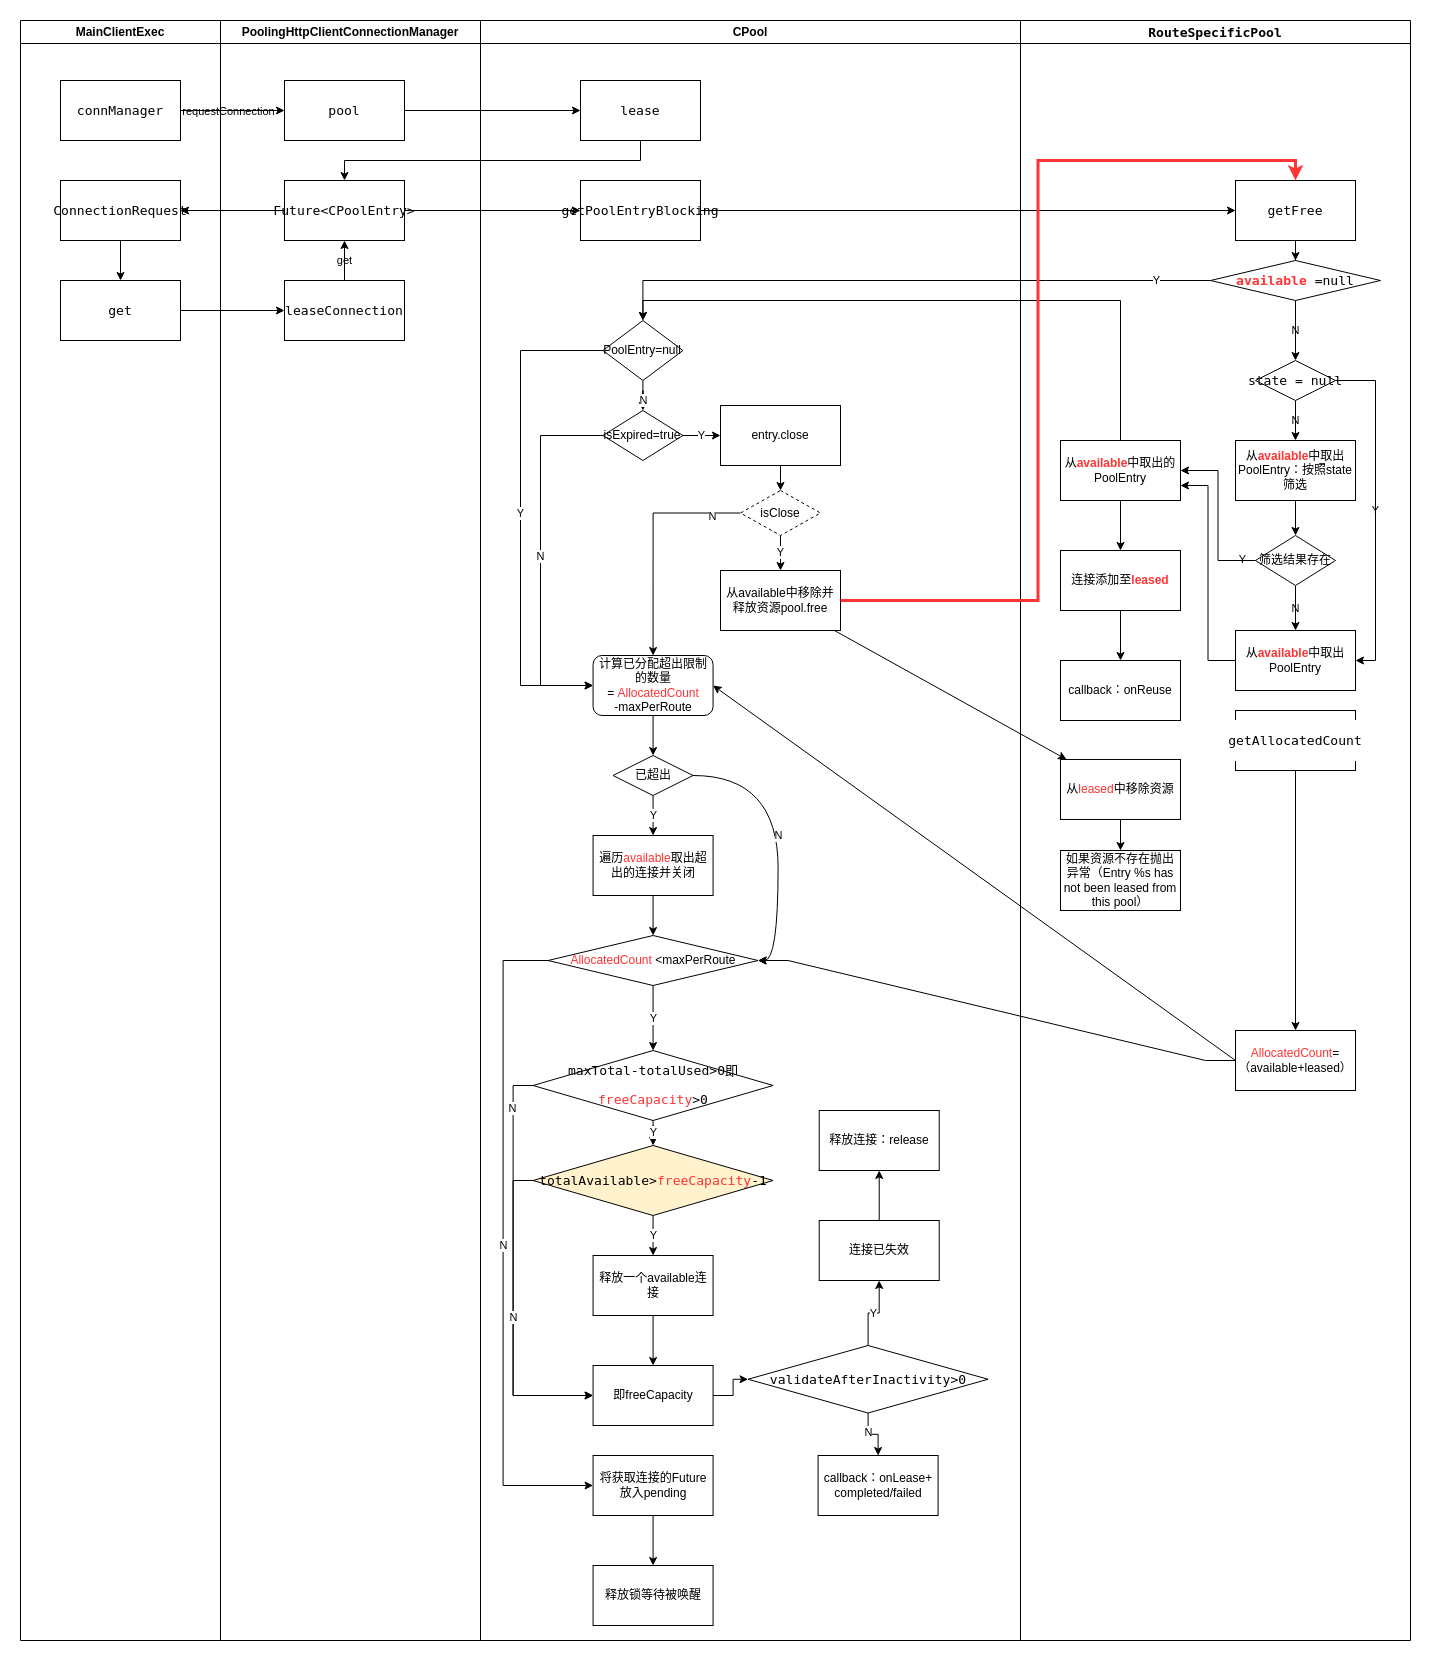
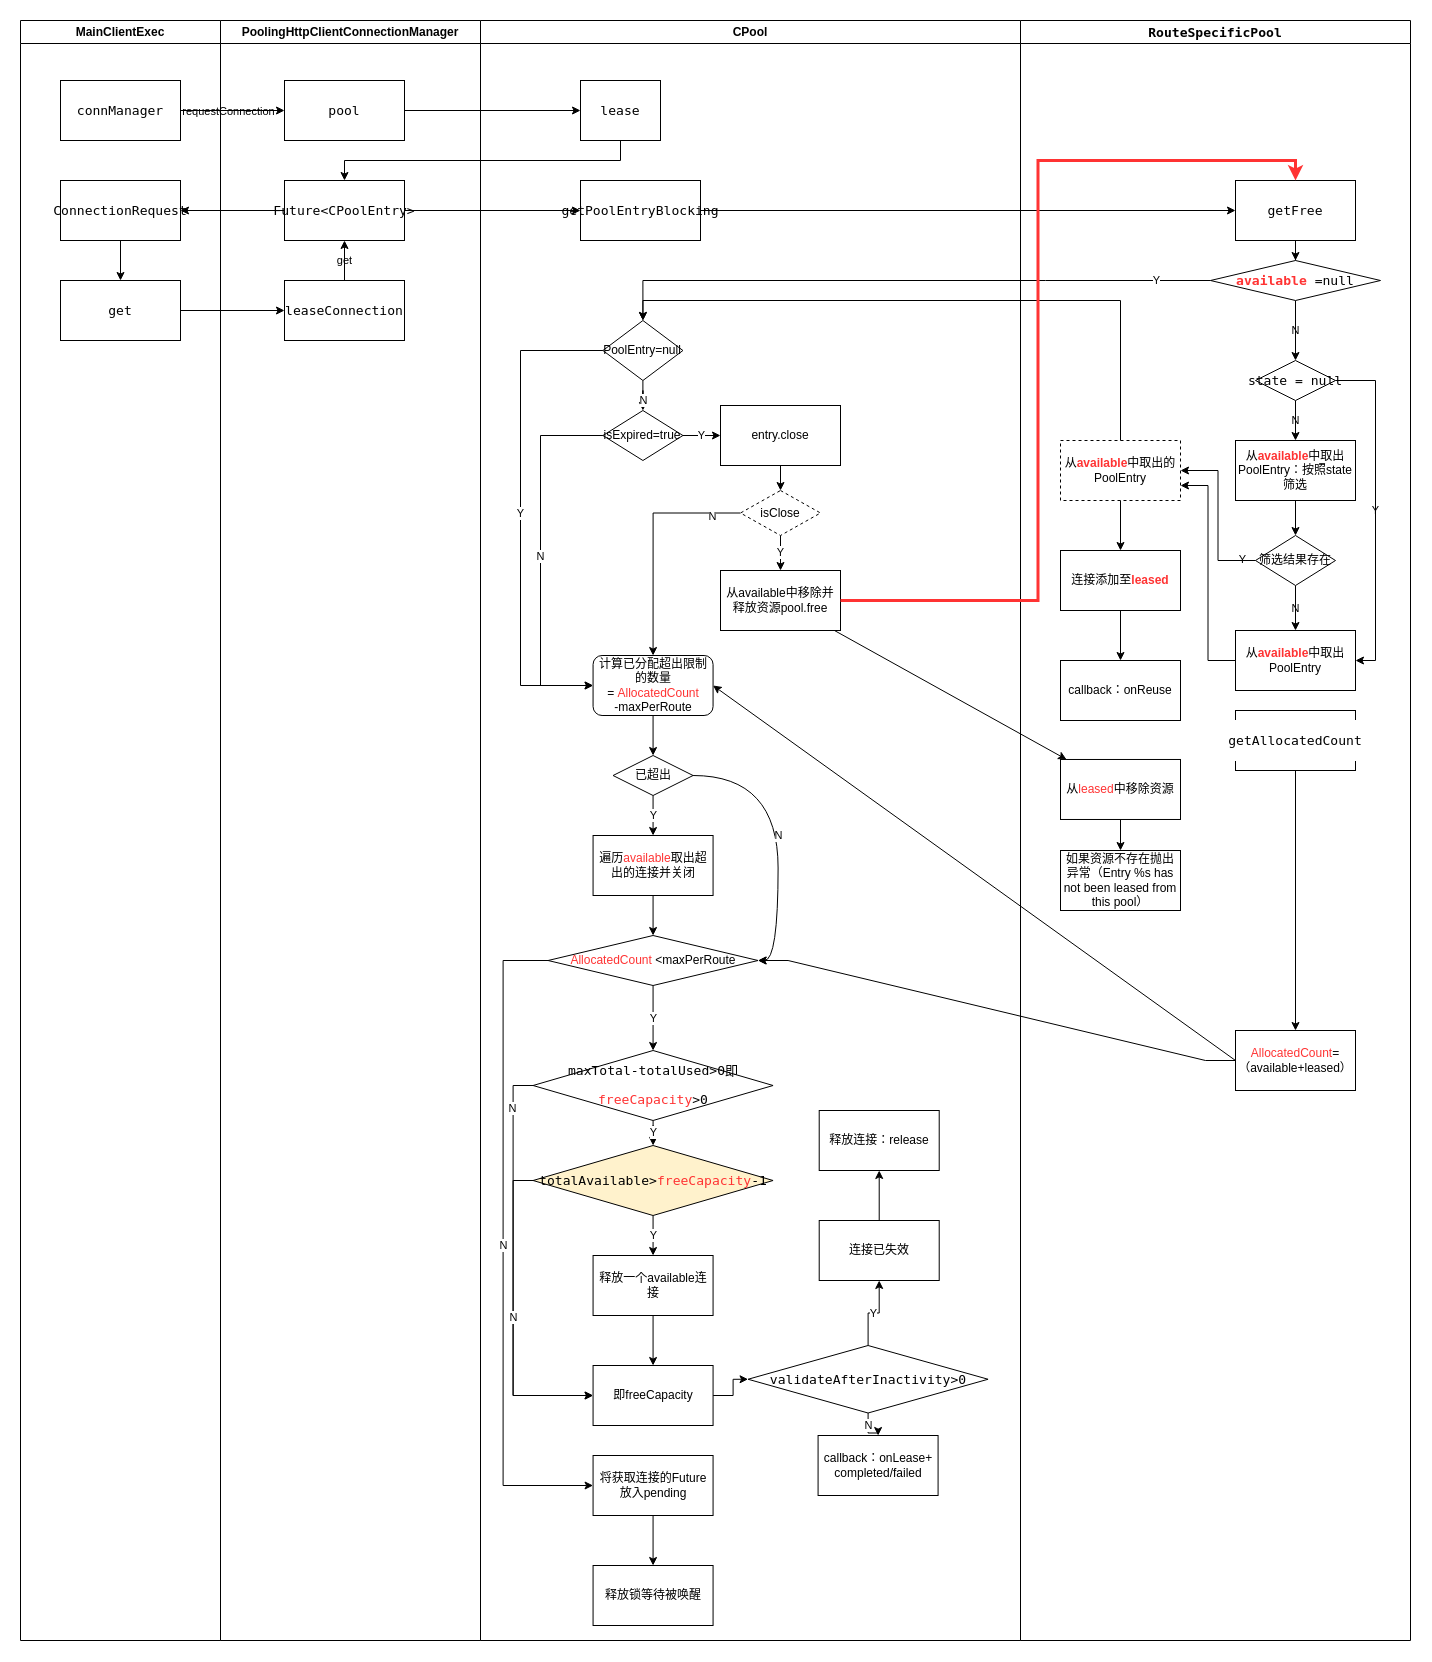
(641, 111) -> (621, 111)
(1121, 471) -> (1121, 471)
(878, 1486) -> (878, 1466)
